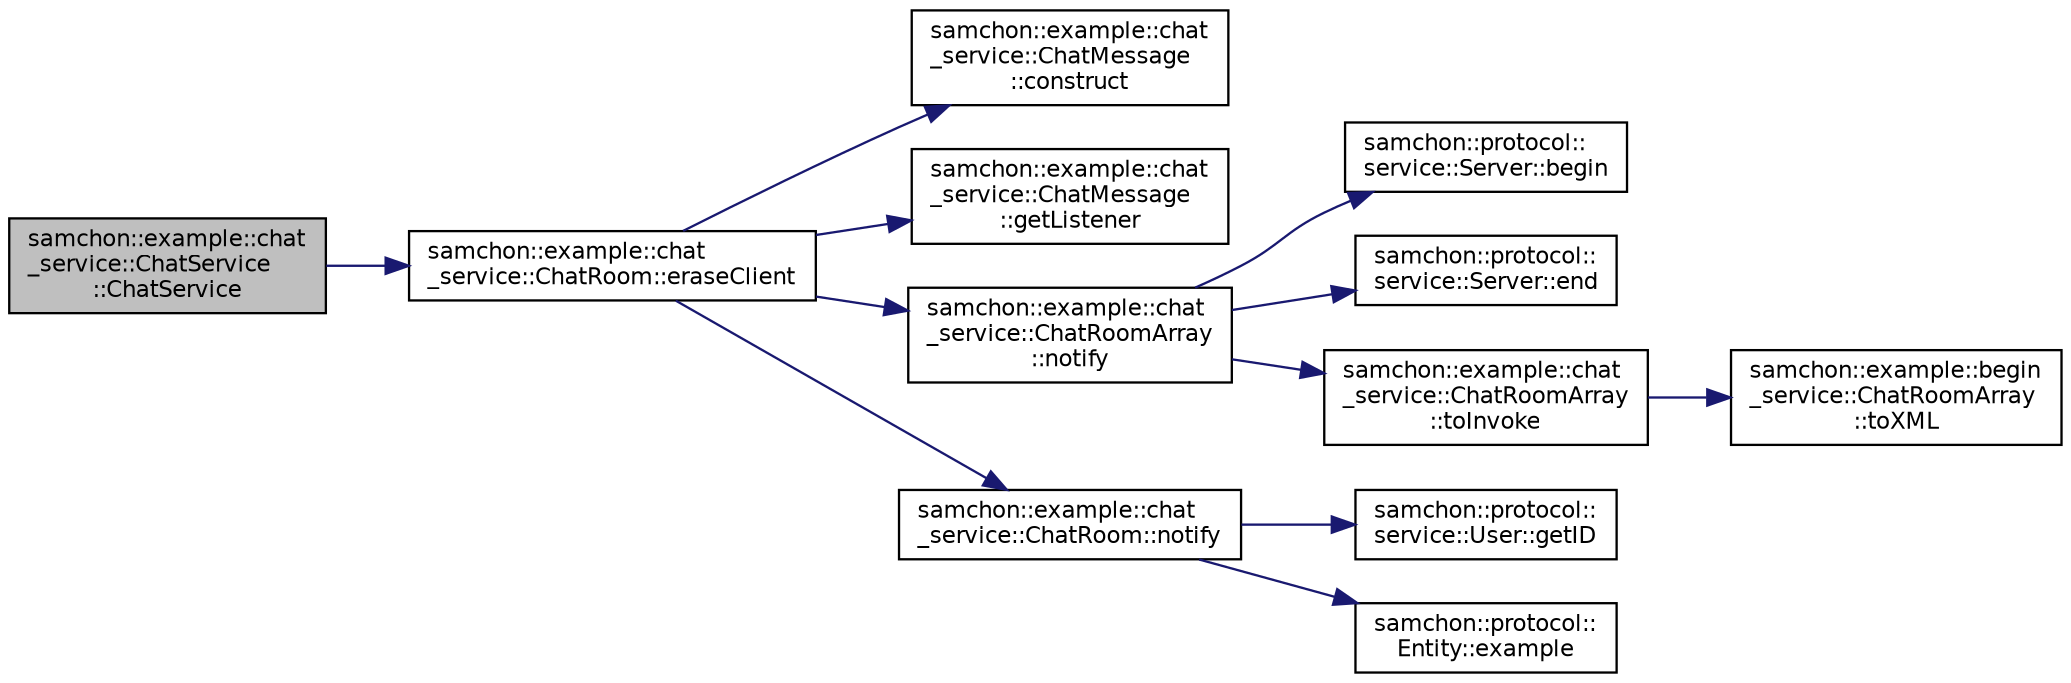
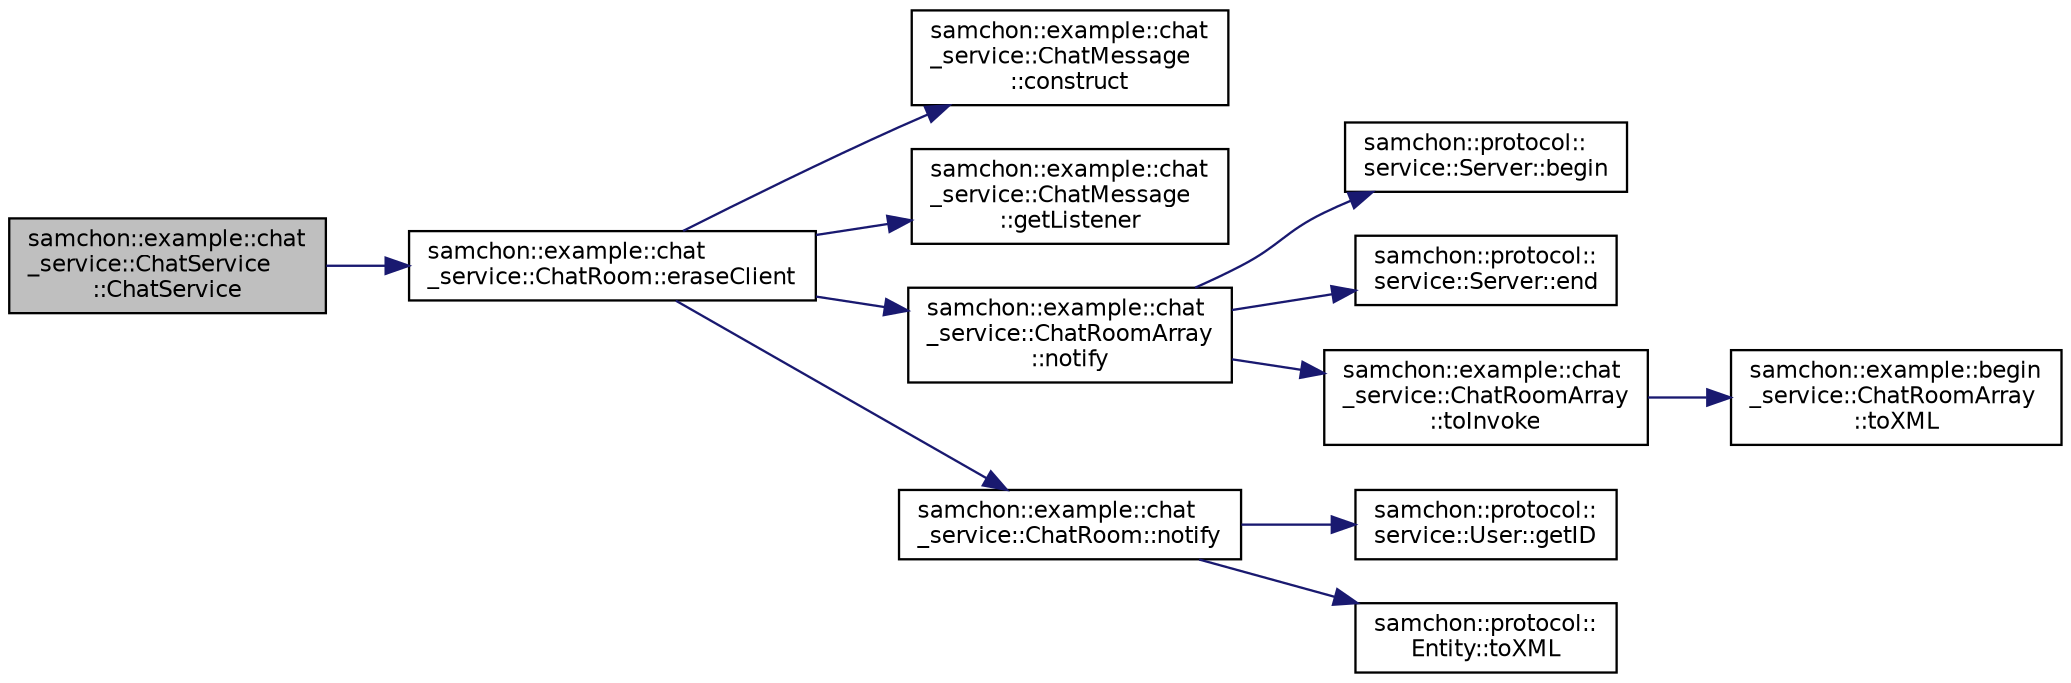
(1486, 638) -> (1486, 638)
